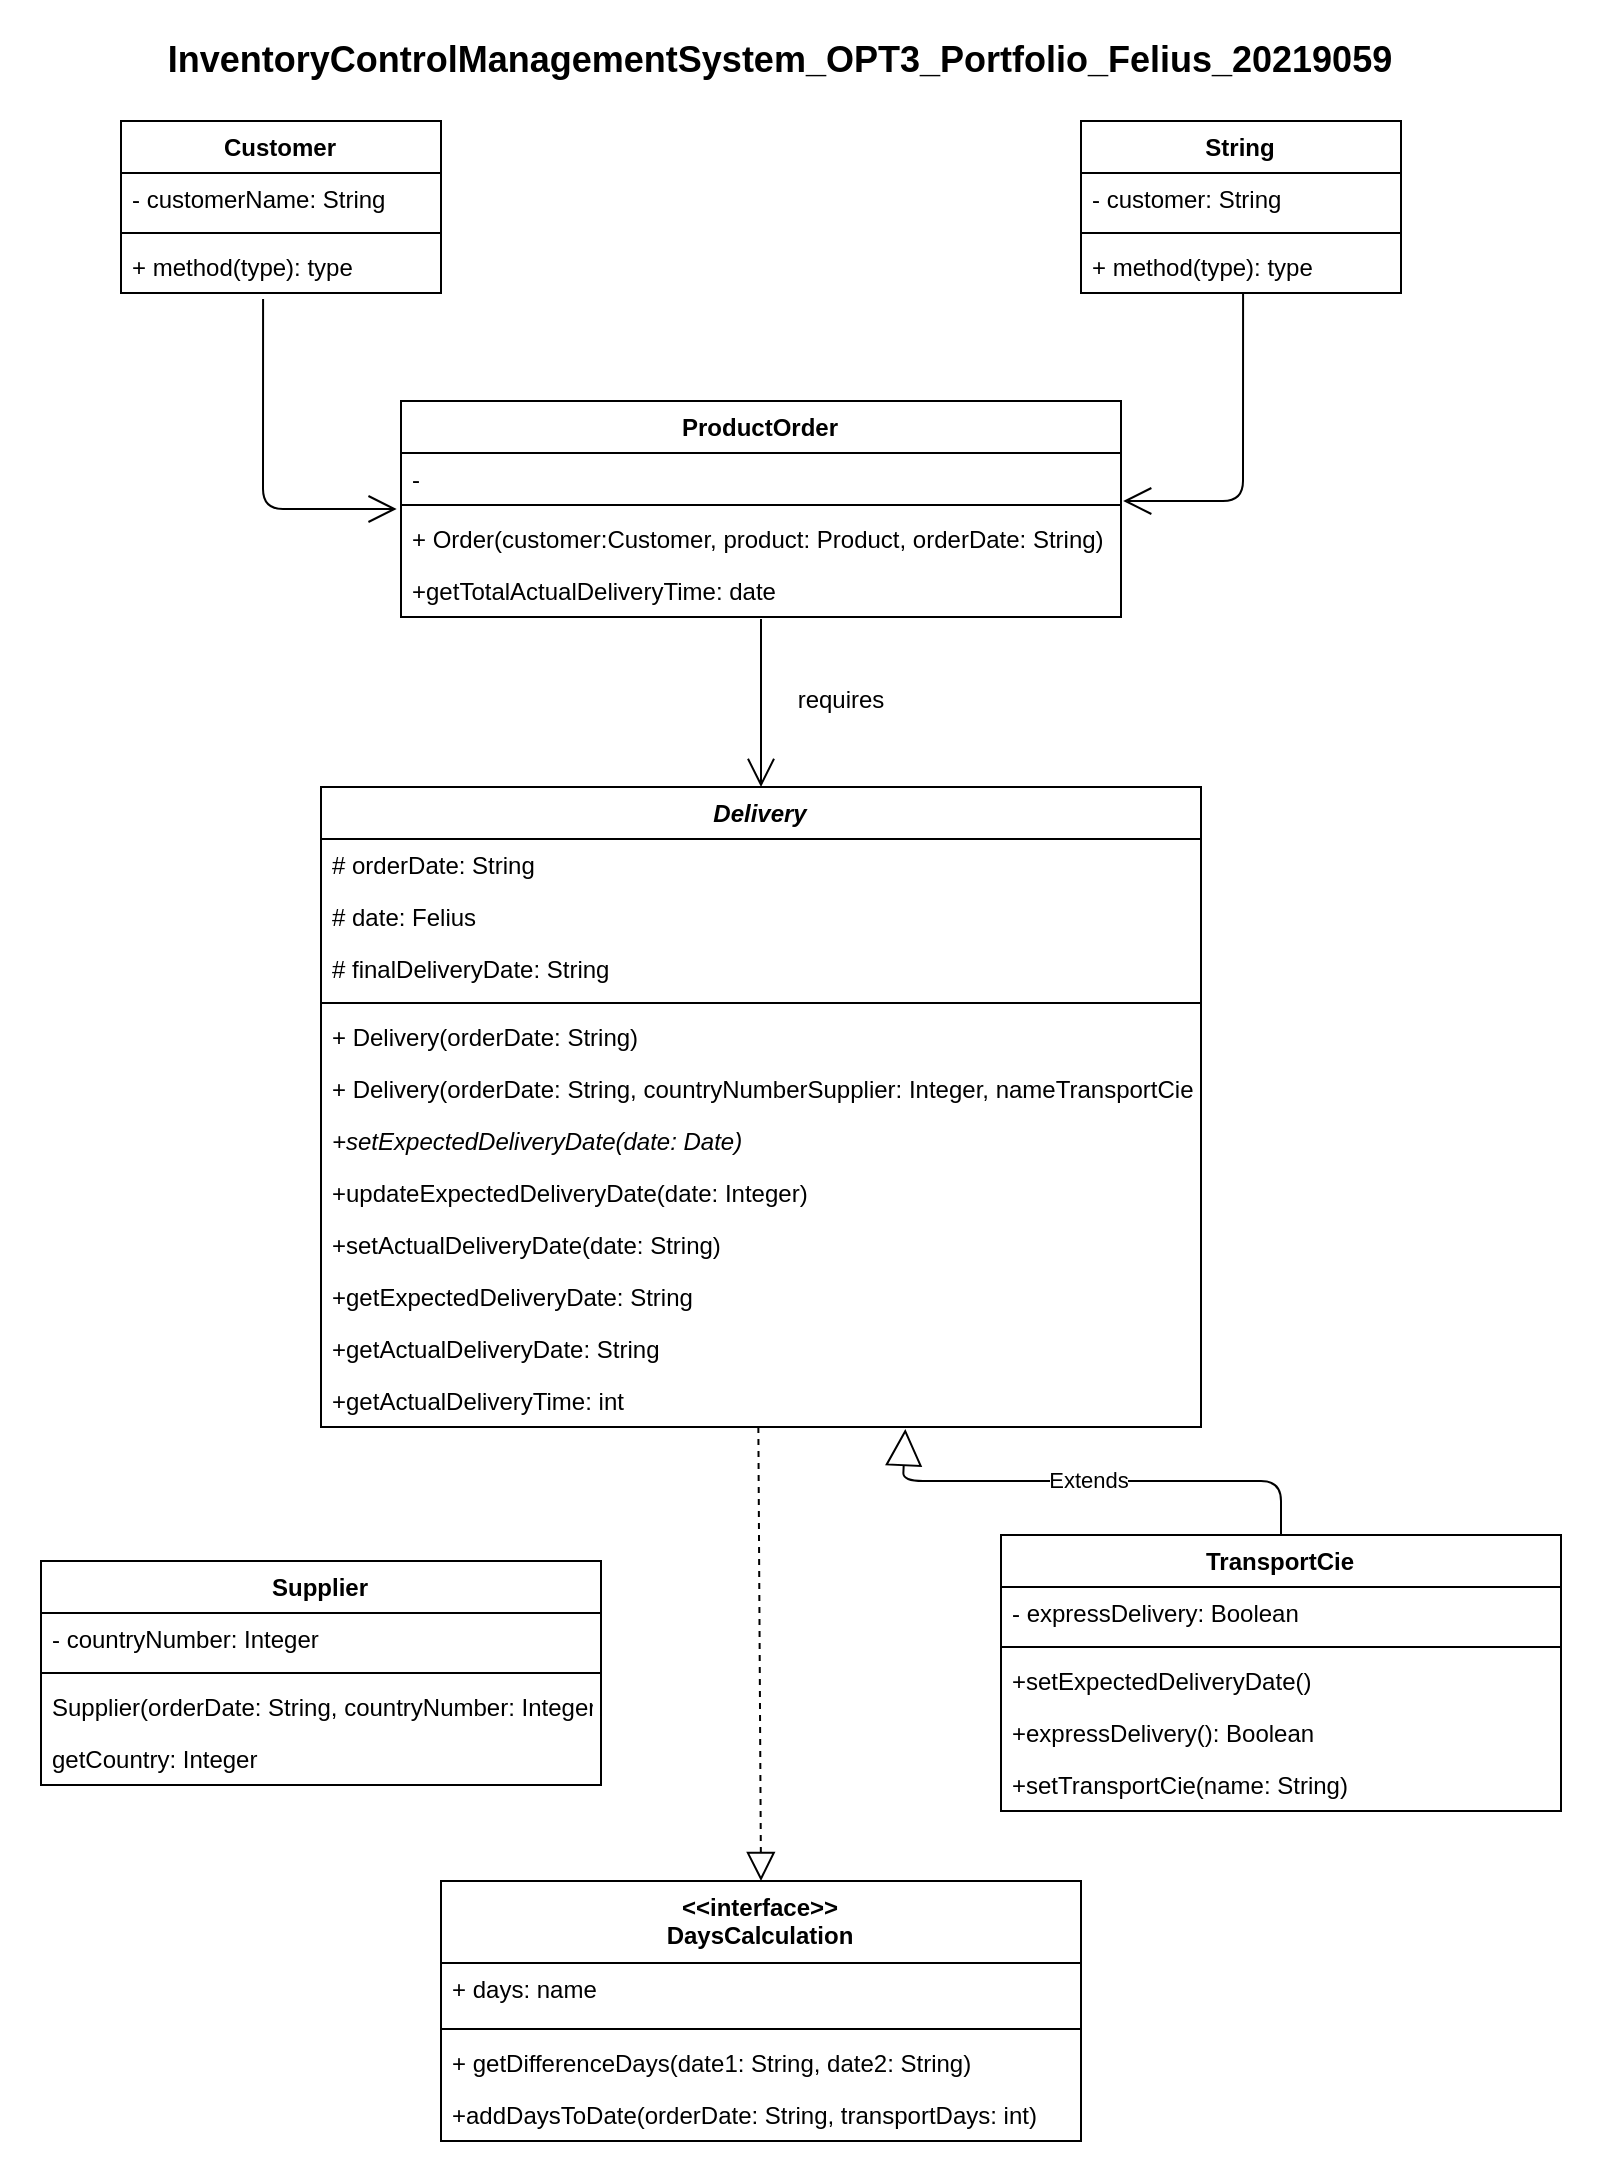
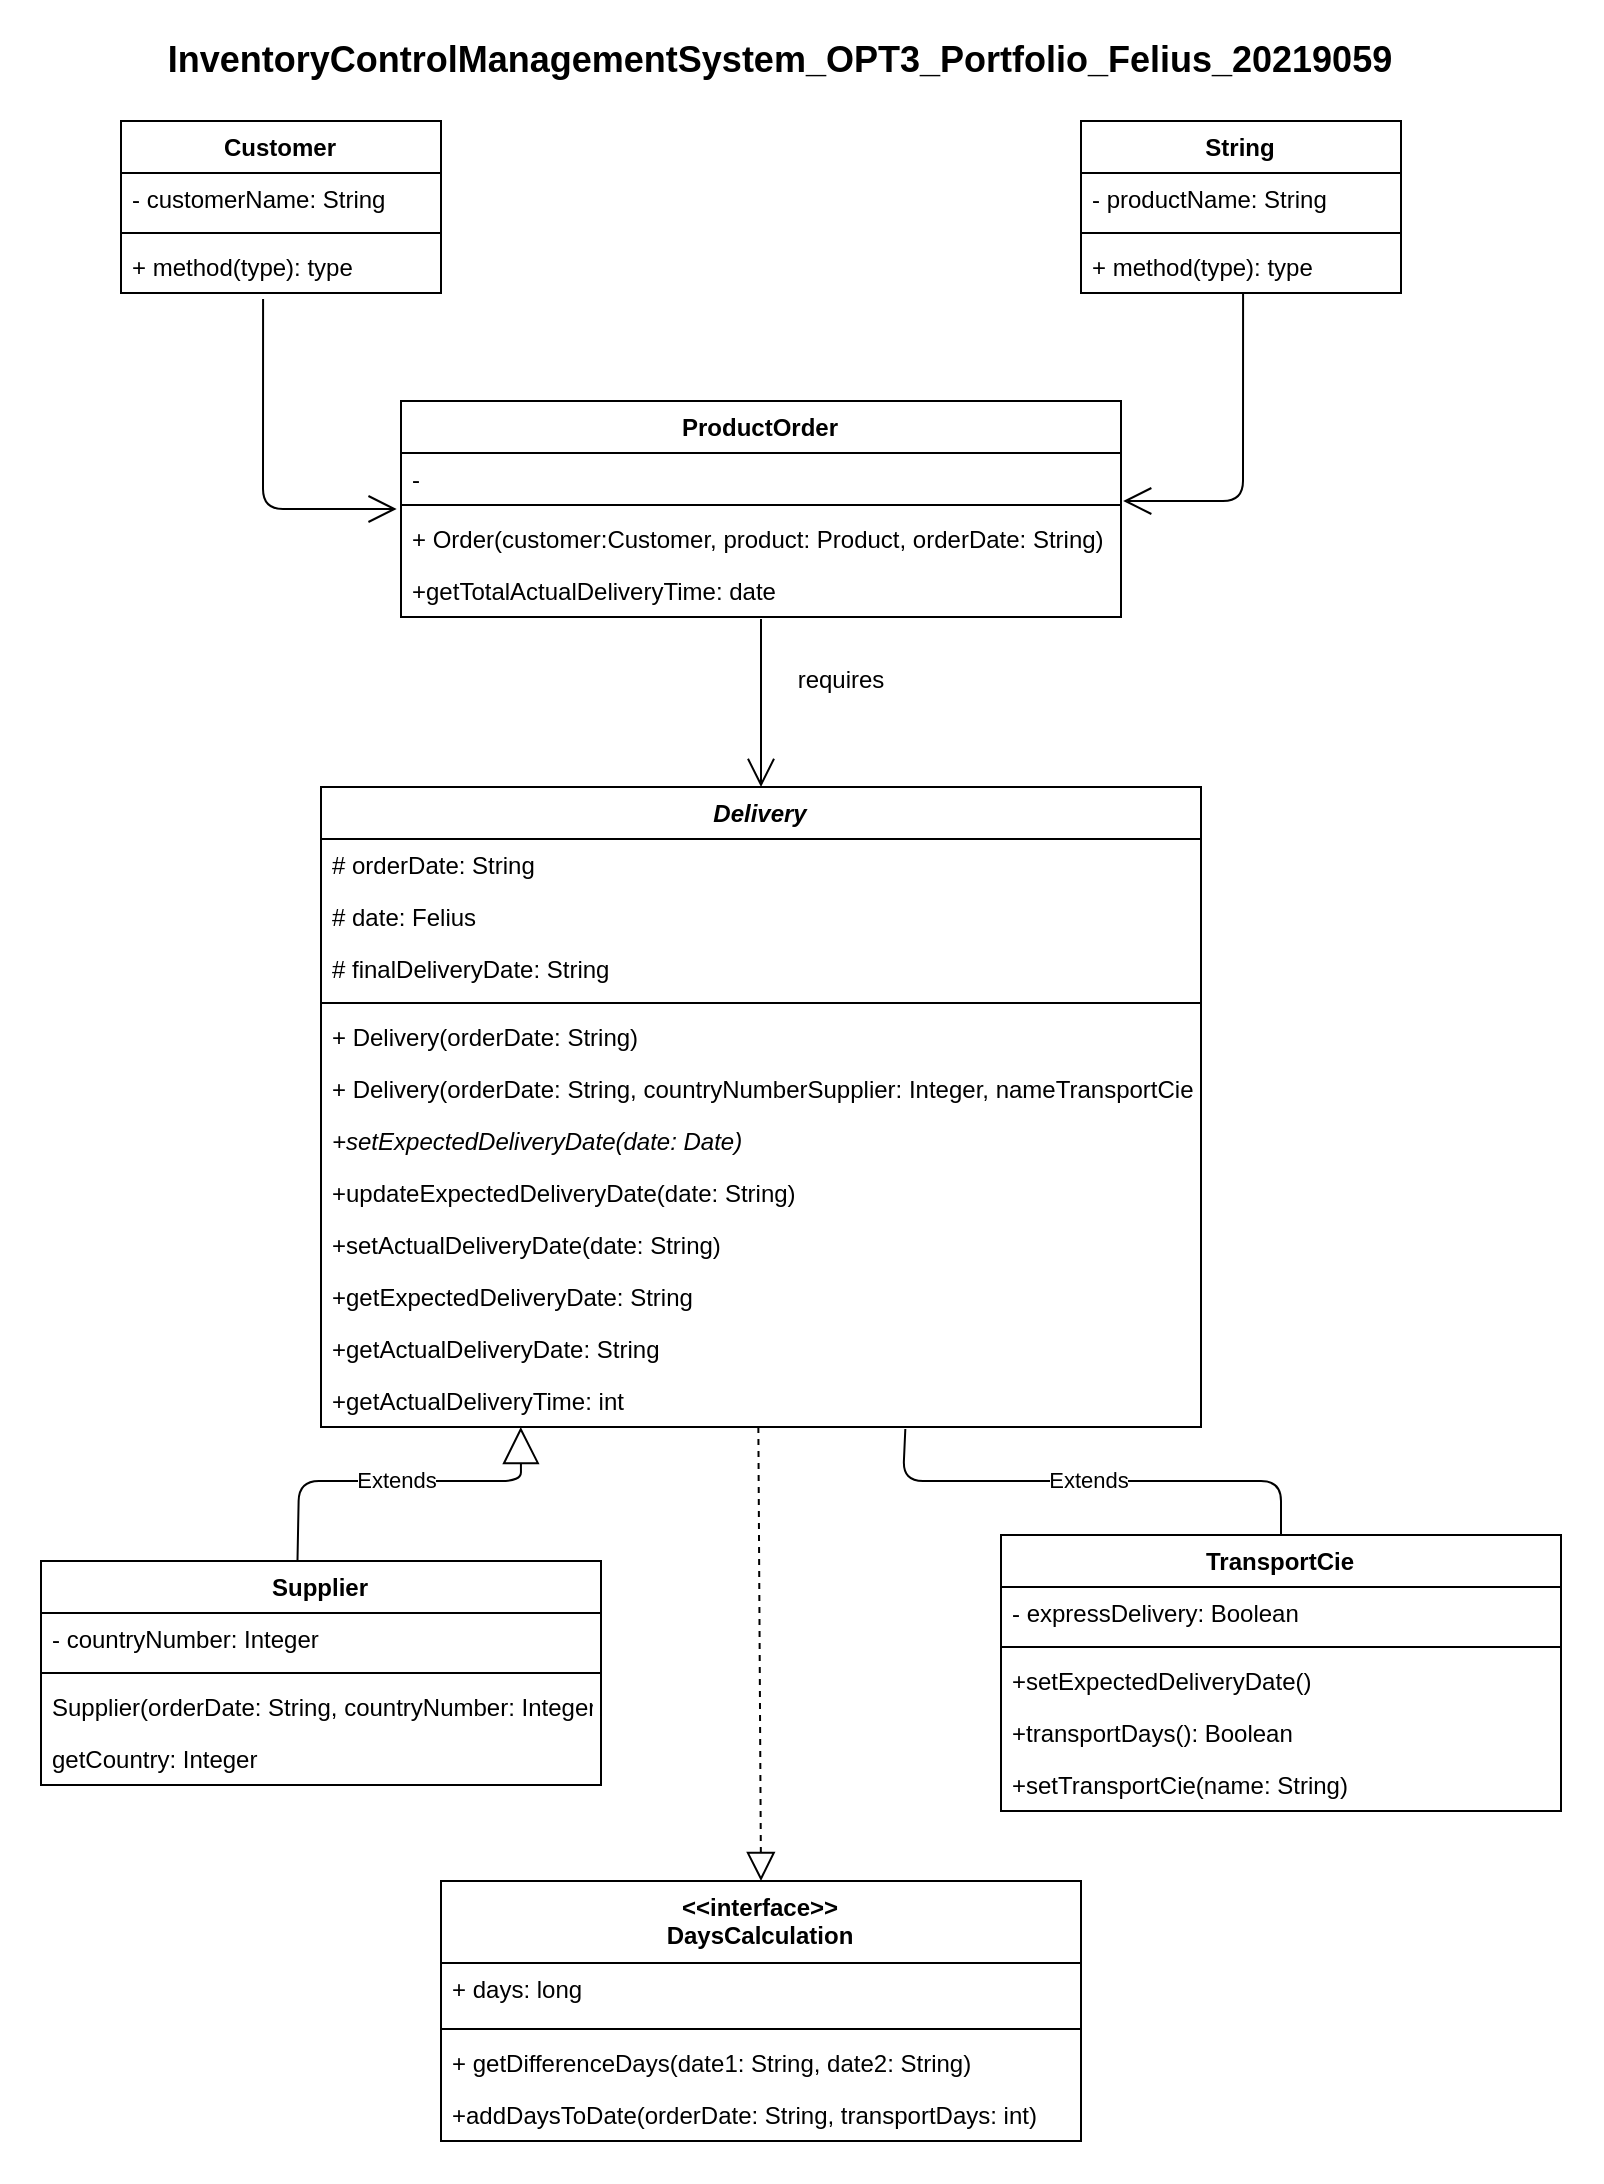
(1200, 200) -> (1221, 200)
(841, 701) -> (841, 681)
(602, 1194) -> (592, 1194)
(905, 1477) -> (904, 1457)
none -> (380, 1481)
(1178, 1734) -> (1171, 1734)
(523, 1990) -> (520, 1990)
